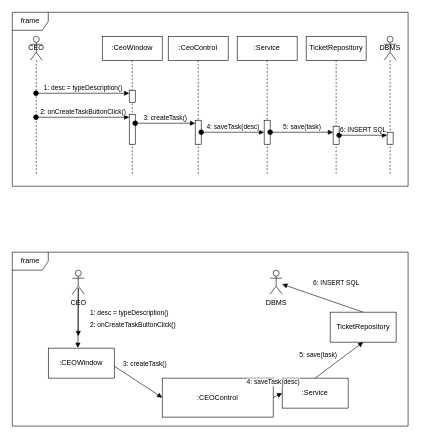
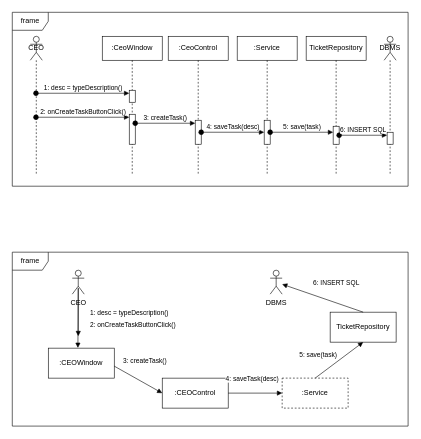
(315, 393) -> (315, 393)
(218, 398) -> (195, 393)
